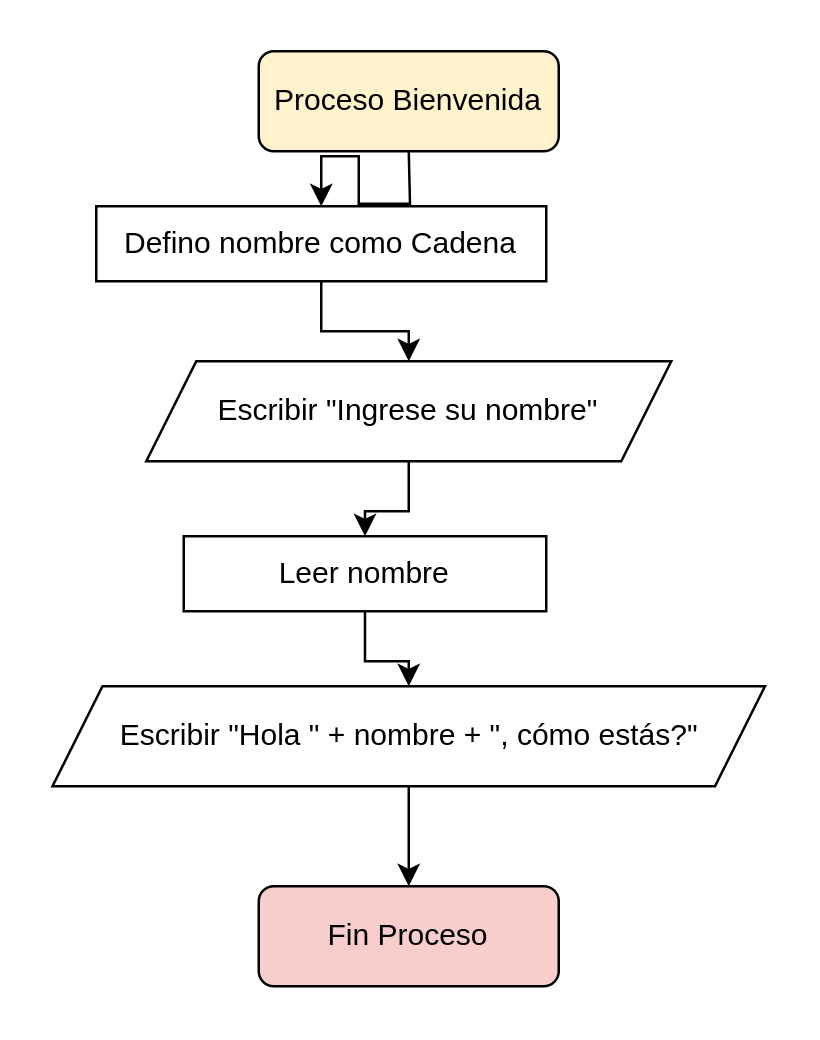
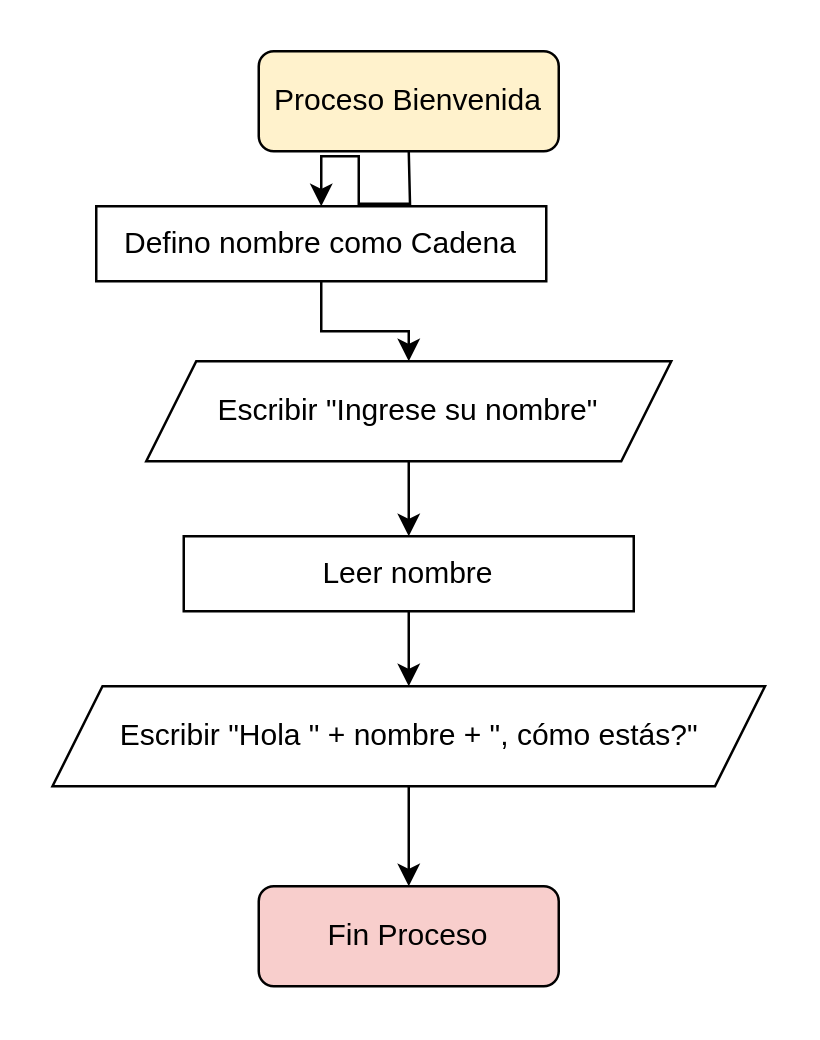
(365, 574) -> (409, 574)
